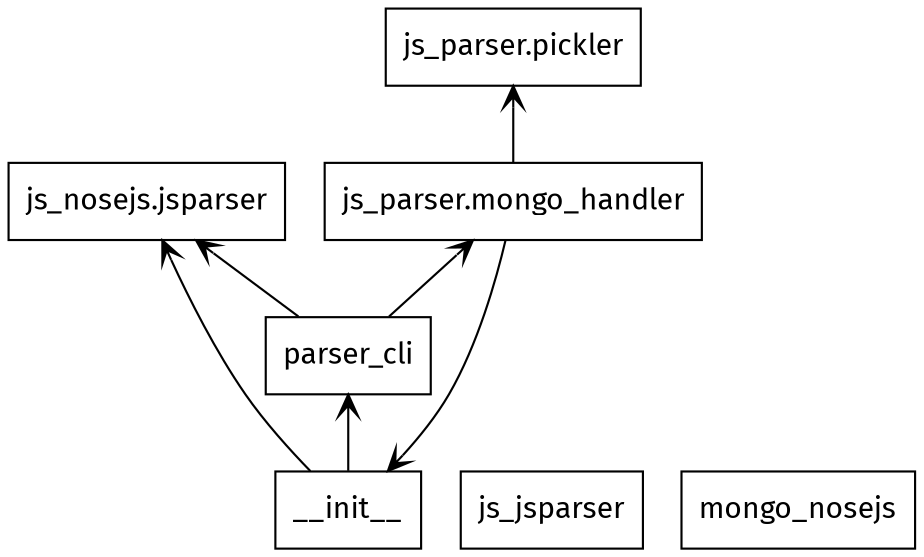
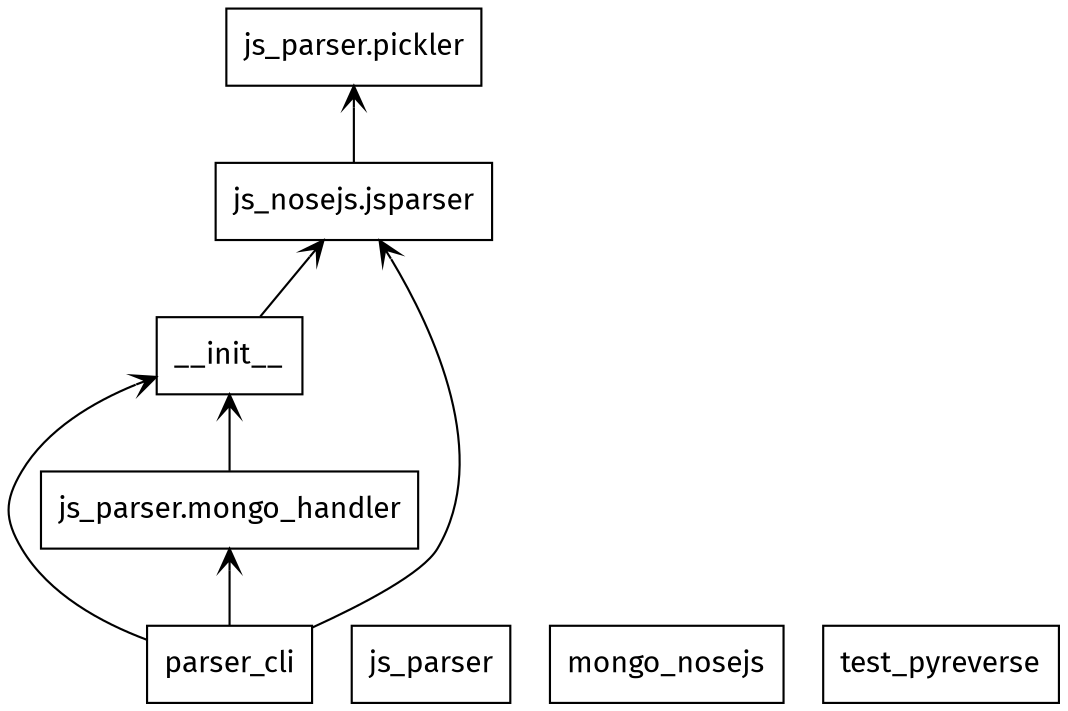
(513, 135) -> (354, 135)
(348, 443) -> (9, 516)
(552, 510) -> (431, 664)
none -> (941, 664)
